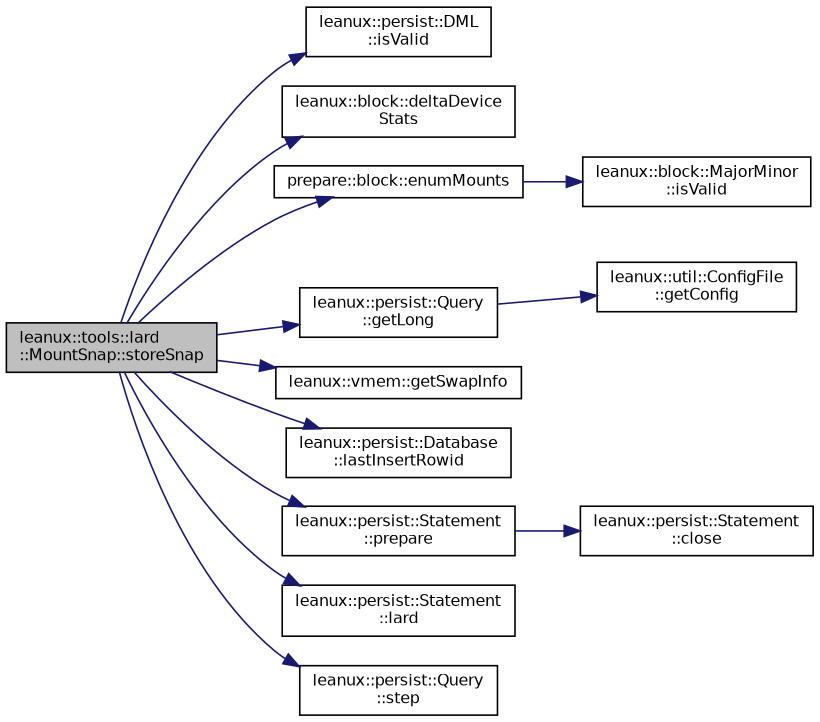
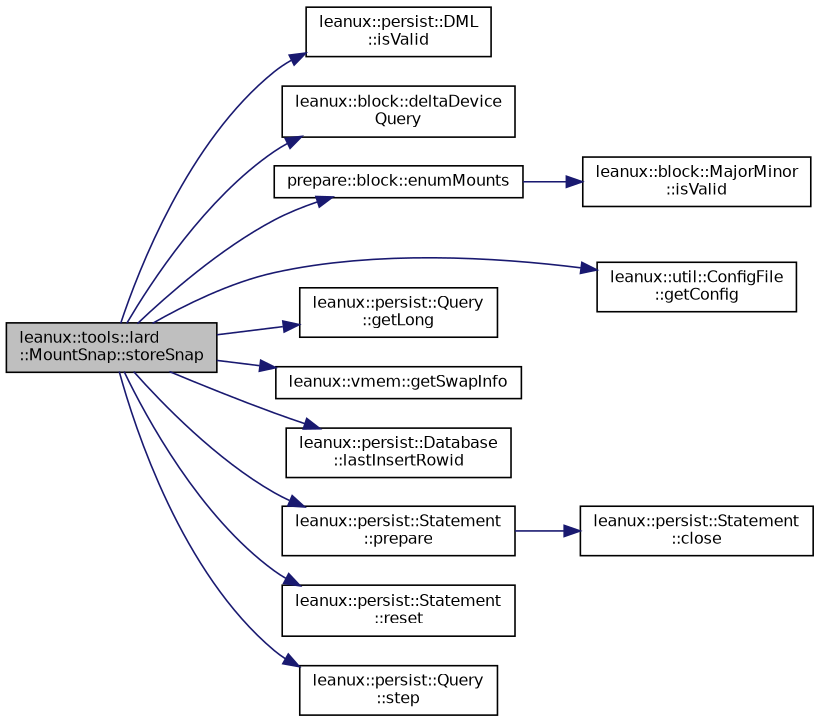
(399, 112) -> (399, 112)
(539, 300) -> (361, 260)
(399, 611) -> (399, 611)
